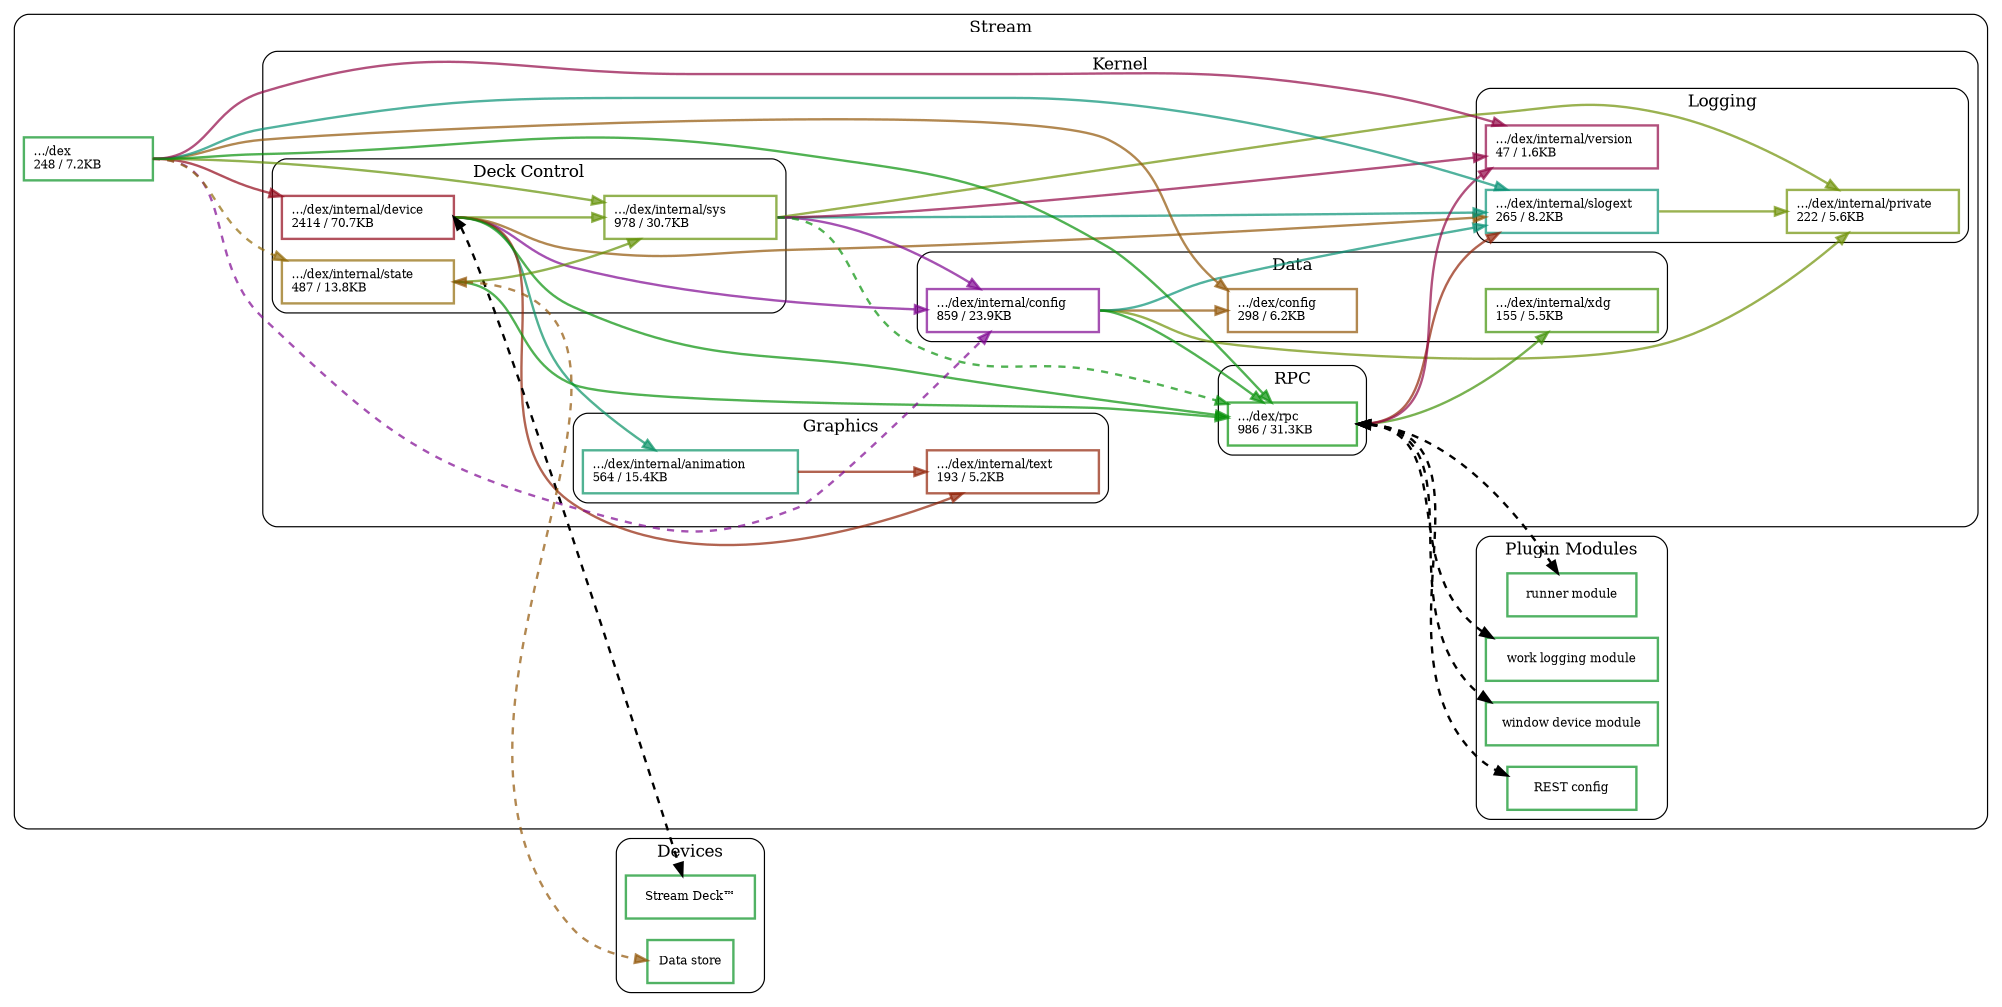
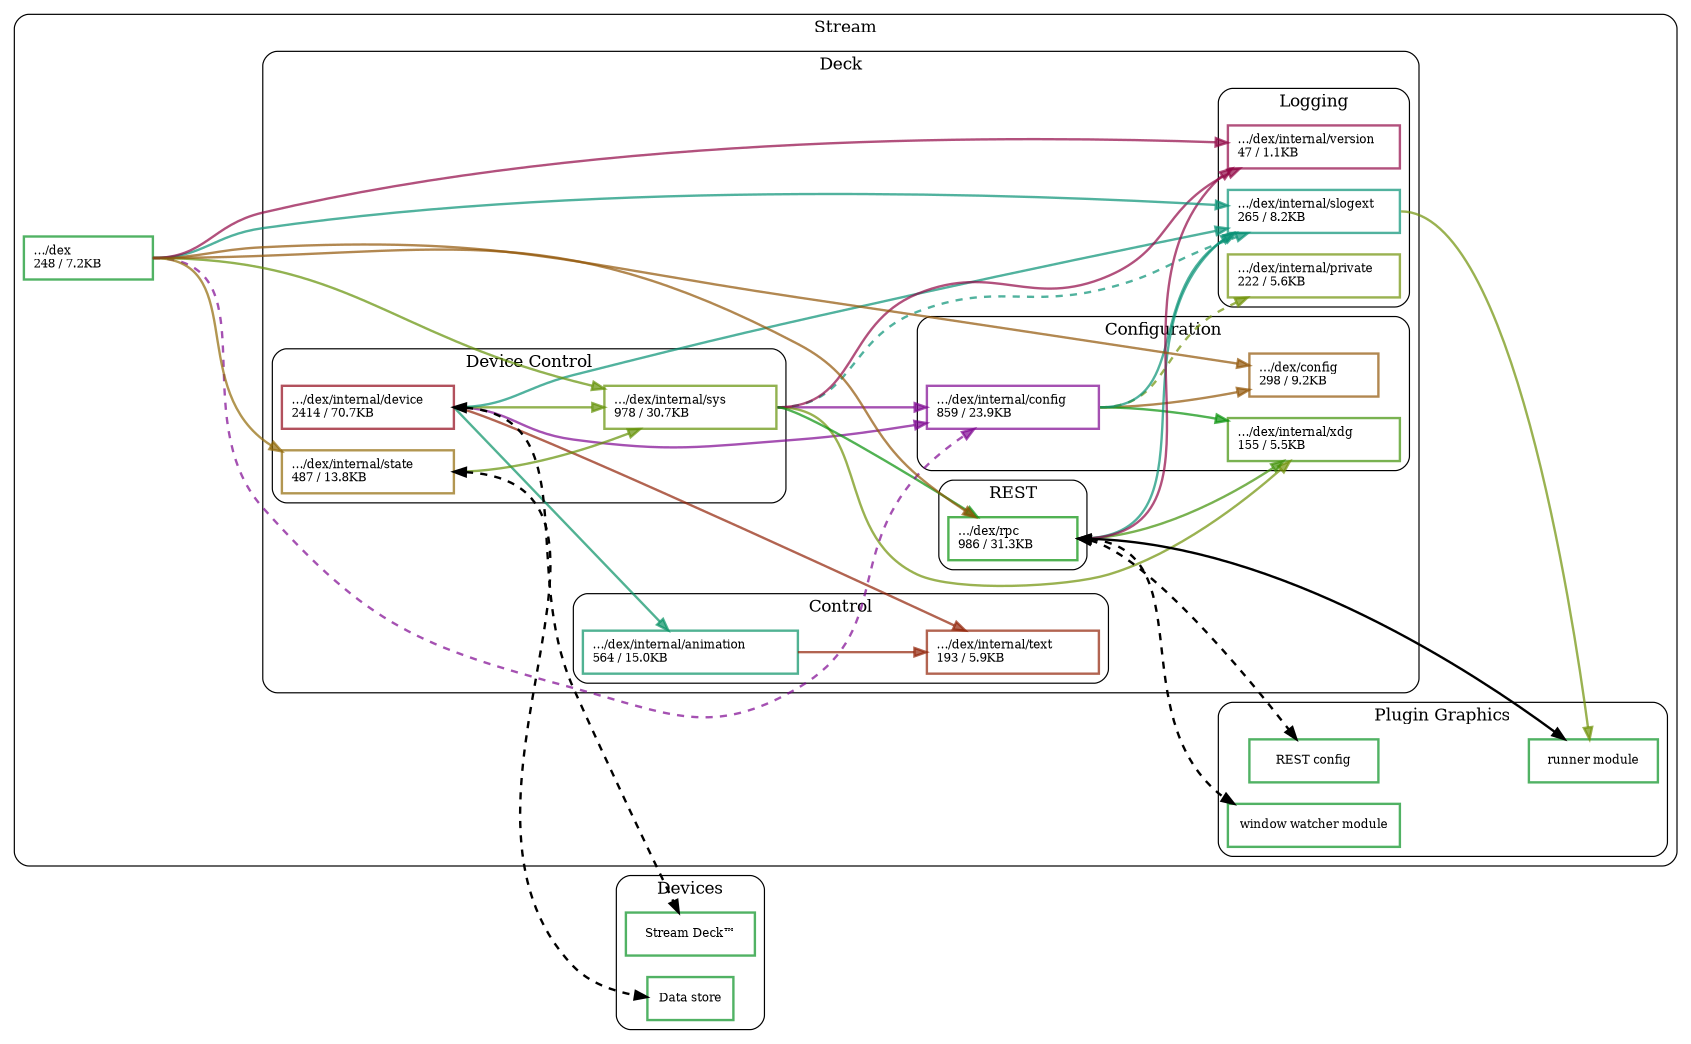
(1120, 65) -> (841, 65)
(1282, 143) -> (998, 586)
(745, 147) -> (666, 287)
(1572, 147) -> (1314, 147)
(212, 172) -> none
(529, 173) -> (529, 363)
(1717, 211) -> (1535, 448)
(223, 212) -> (234, 400)
(1125, 216) -> (994, 297)
(961, 244) -> (833, 313)
(1292, 266) -> (1163, 330)
(1438, 306) -> (1163, 405)
(1292, 311) -> (1314, 375)
(1188, 350) -> (1175, 413)
(1482, 359) -> (1181, 346)
(815, 360) -> none
(980, 365) -> (875, 455)
(1292, 379) -> (1013, 494)
(812, 403) -> none
(841, 427) -> (841, 607)
(690, 472) -> (690, 652)
(1013, 472) -> (1013, 652)
(1474, 475) -> (1336, 603)
(1572, 550) -> (1443, 716)
(529, 615) -> (527, 735)
(1572, 659) -> none
(1572, 724) -> (1314, 825)
